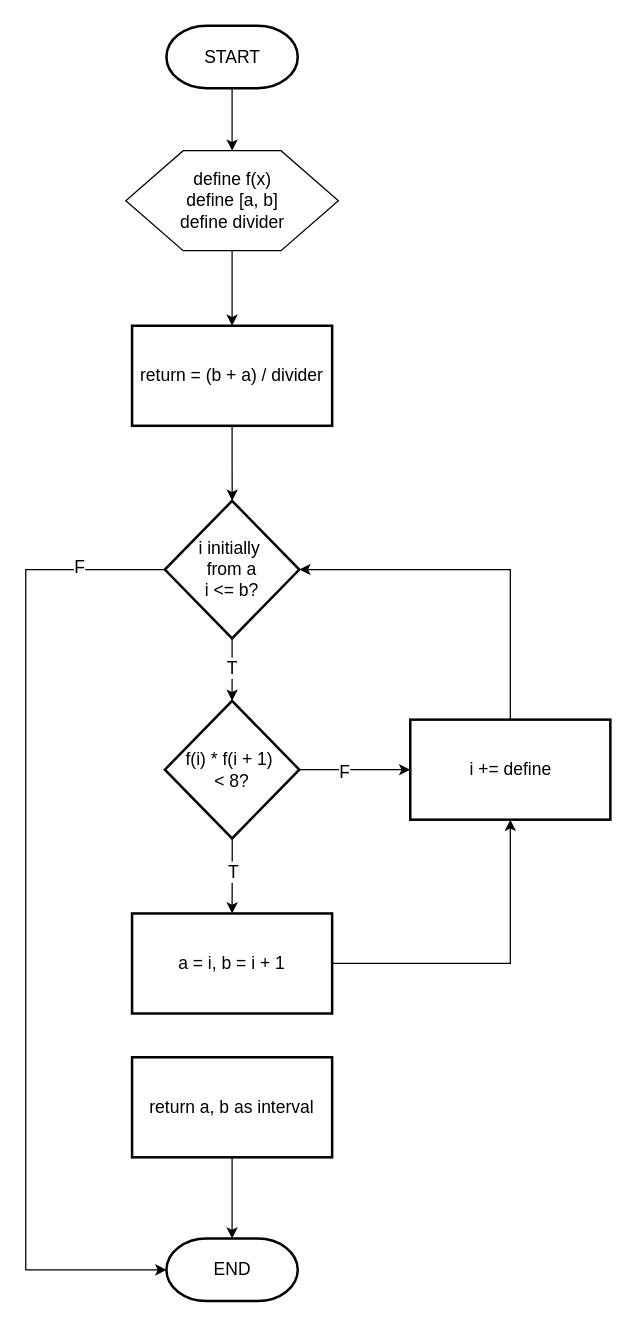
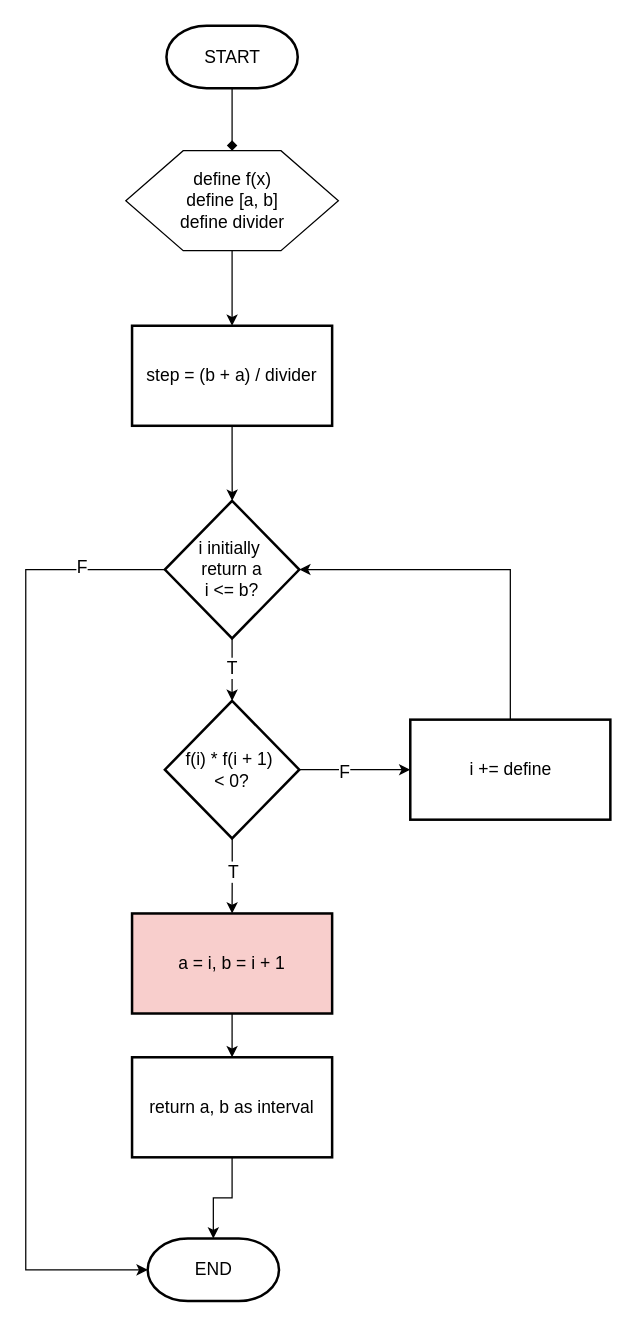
(232, 141) -> (232, 140)
(232, 376) -> (232, 376)
(232, 569) -> (232, 569)
(232, 769) -> (232, 769)
(232, 963) -> (232, 963)
(488, 963) -> (232, 1037)
(232, 1269) -> (213, 1269)
